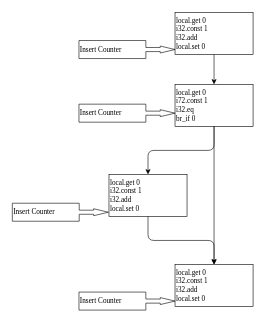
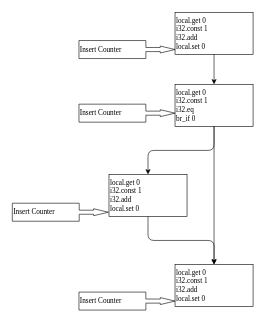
(195, 105) -> (195, 105)
